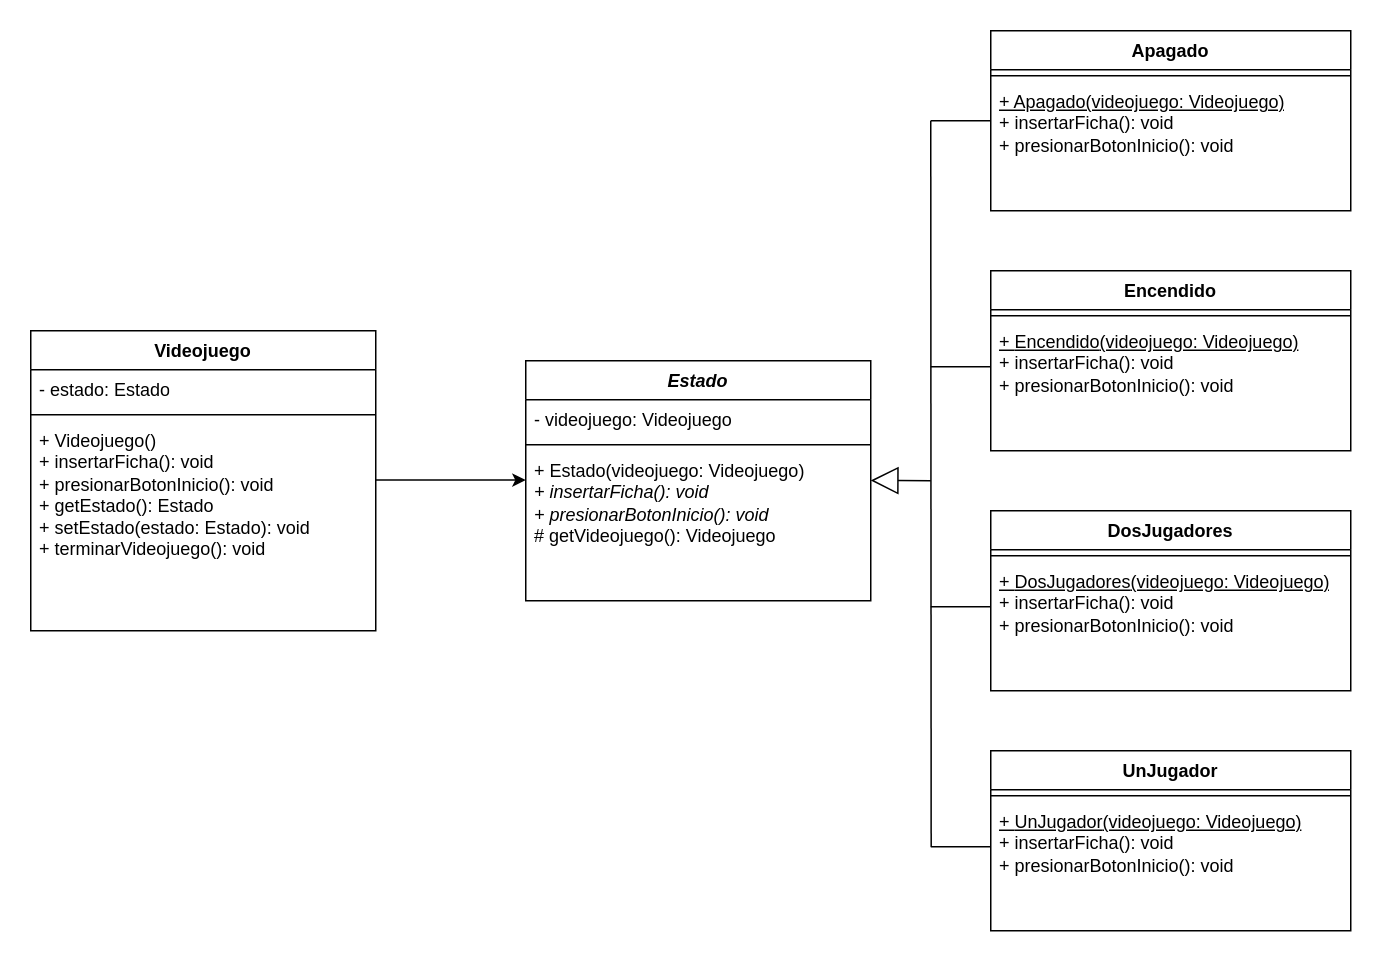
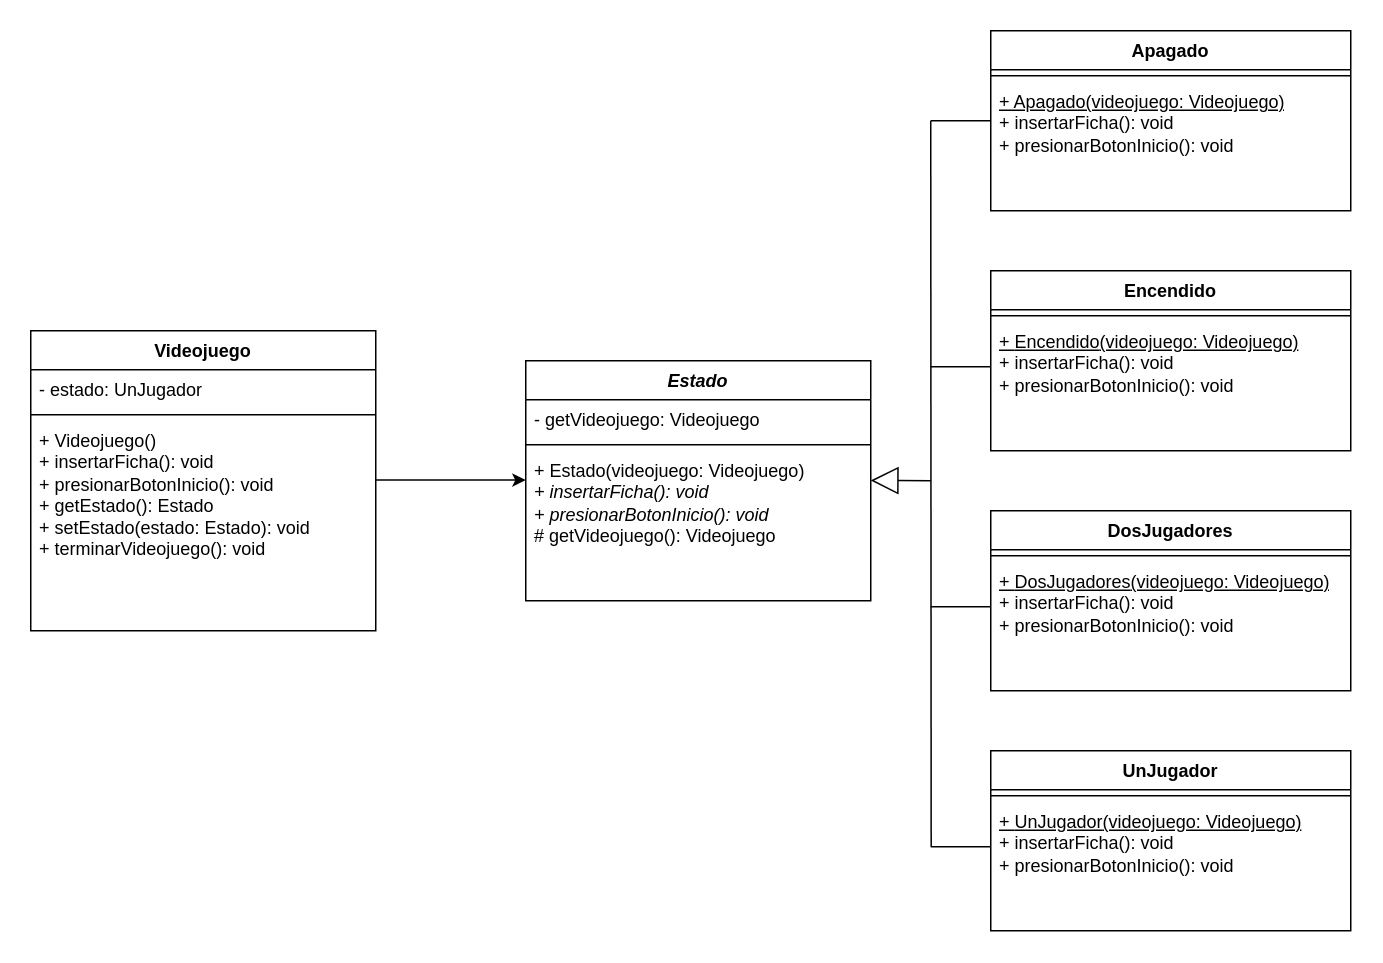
(113, 391) -> (128, 391)
(644, 421) -> (659, 421)
